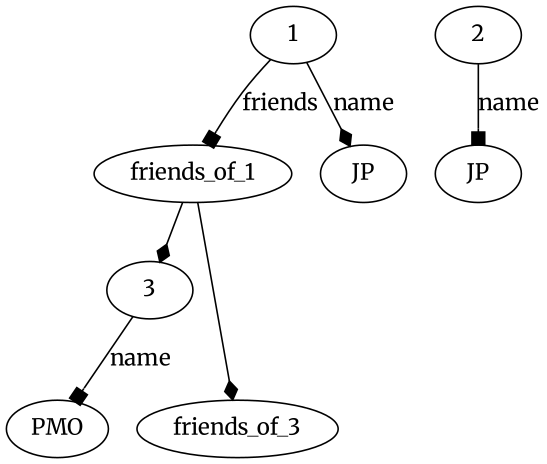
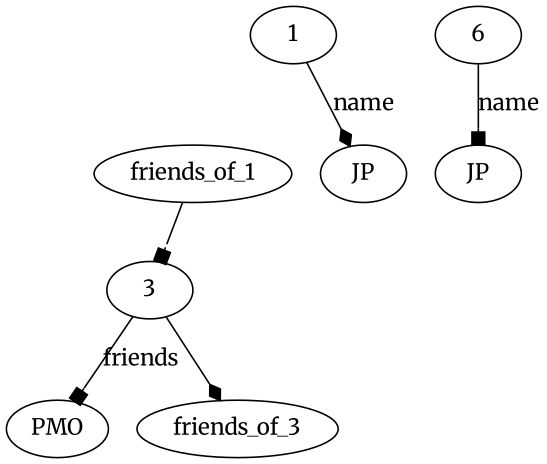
(478, 35) -> (478, 35)
(241, 94) -> none
(175, 223) -> (175, 223)
(214, 292) -> (188, 351)
(141, 360) -> (141, 360)
